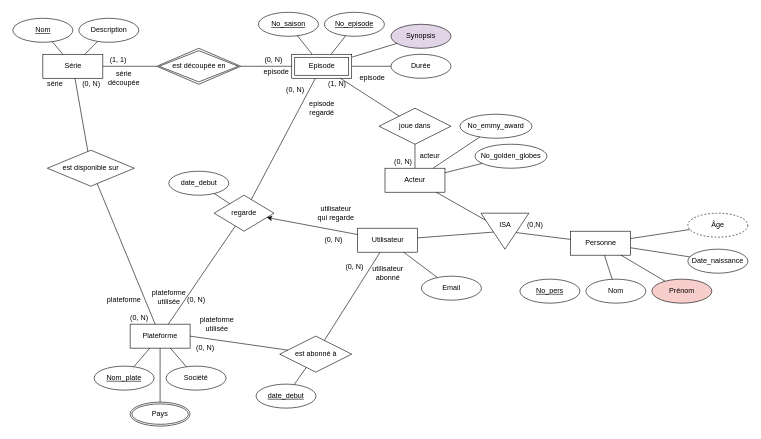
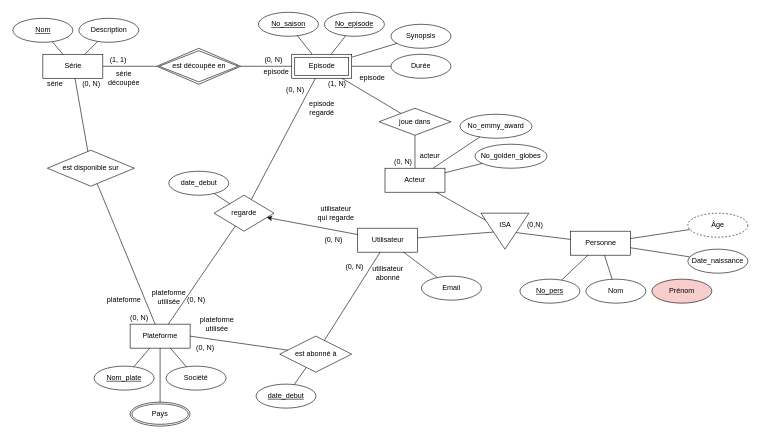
(421, 36) -> (421, 36)
(415, 126) -> (415, 122)
(643, 268) -> (575, 268)
